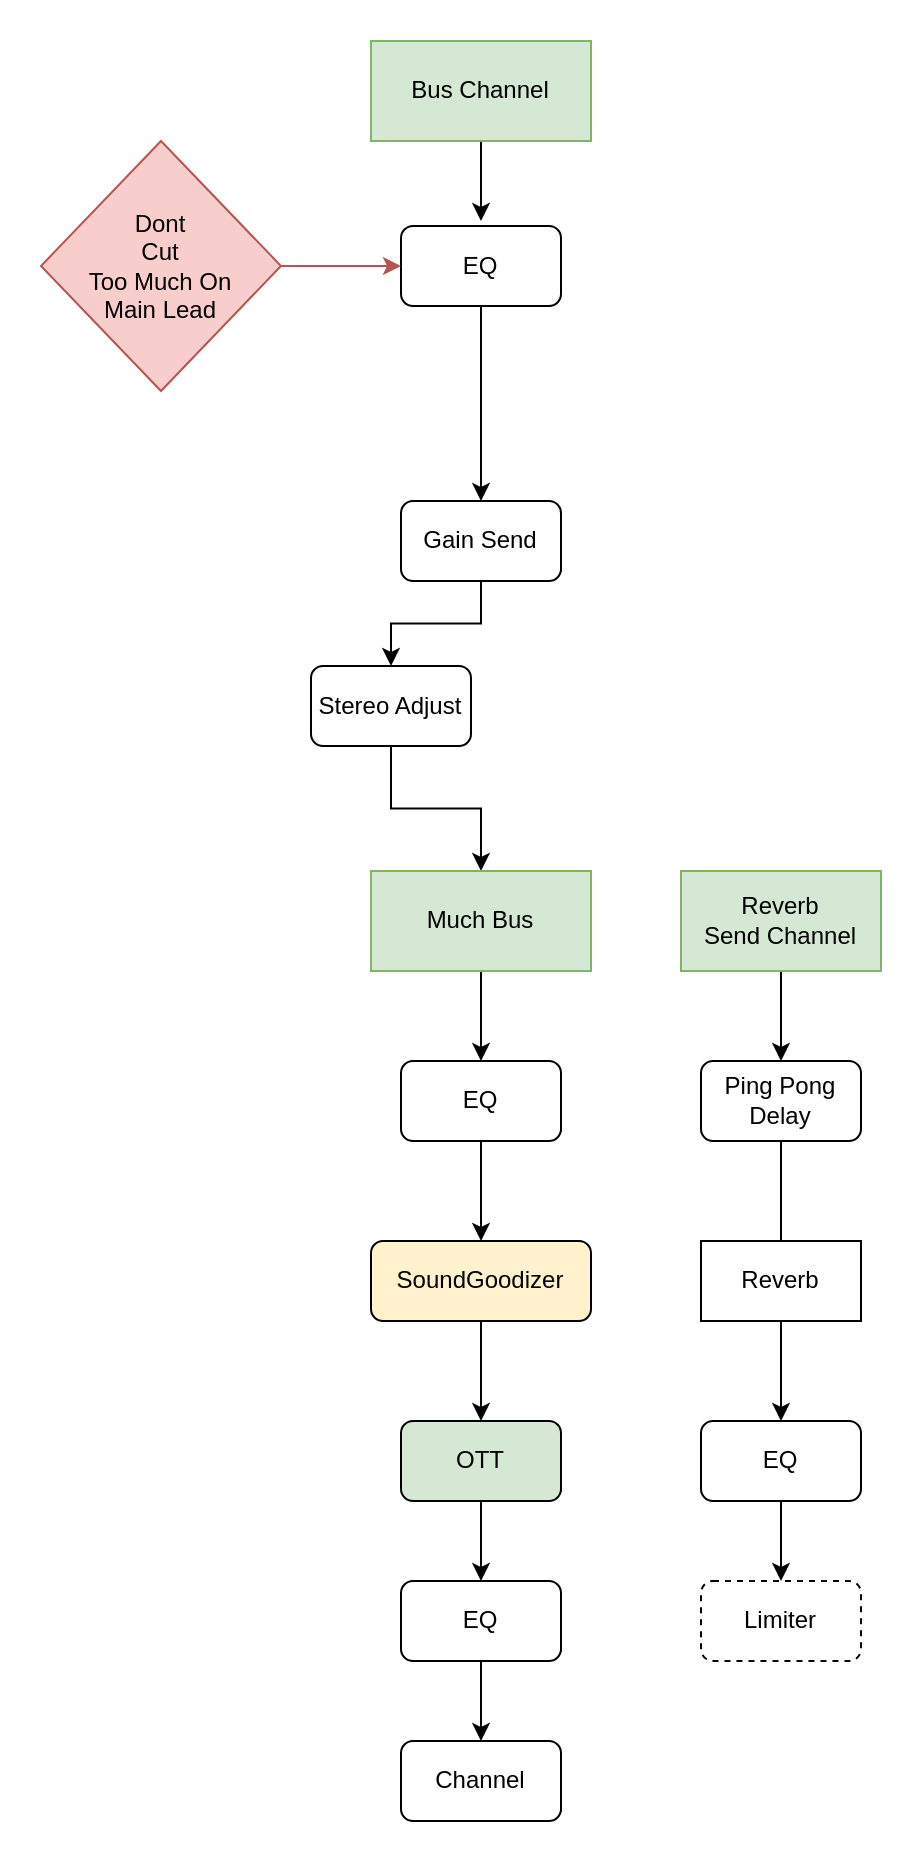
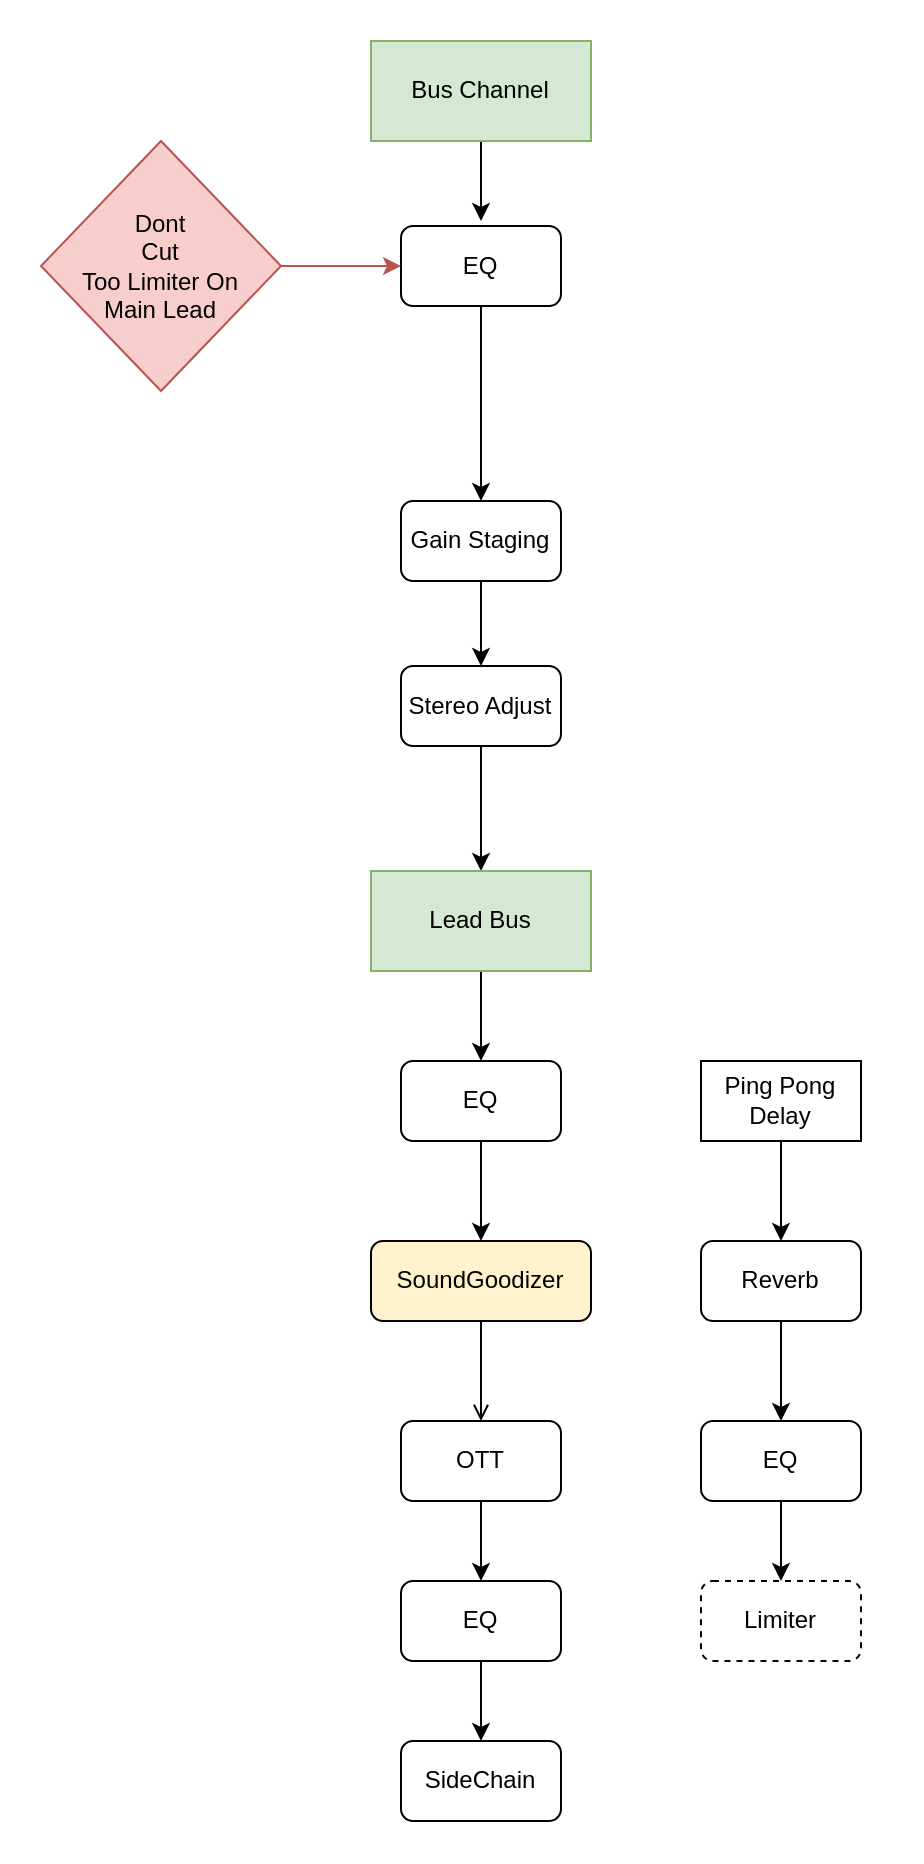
(161, 267) -> (161, 267)
(481, 541) -> (481, 541)
(391, 706) -> (481, 706)
(481, 921) -> (481, 921)
(781, 921) -> none
(781, 1009) -> none
(781, 1101) -> (781, 1101)
(781, 1231) -> (781, 1226)
(781, 1281) -> (781, 1281)
(481, 1406) -> (481, 1408)
(481, 1461) -> (481, 1461)
(481, 1781) -> (481, 1781)
